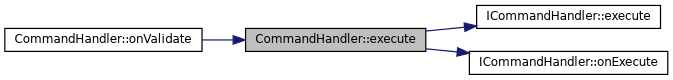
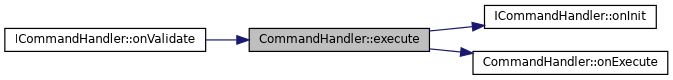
(569, 17) -> (570, 17)
(103, 40) -> (105, 40)
(569, 63) -> (570, 63)
